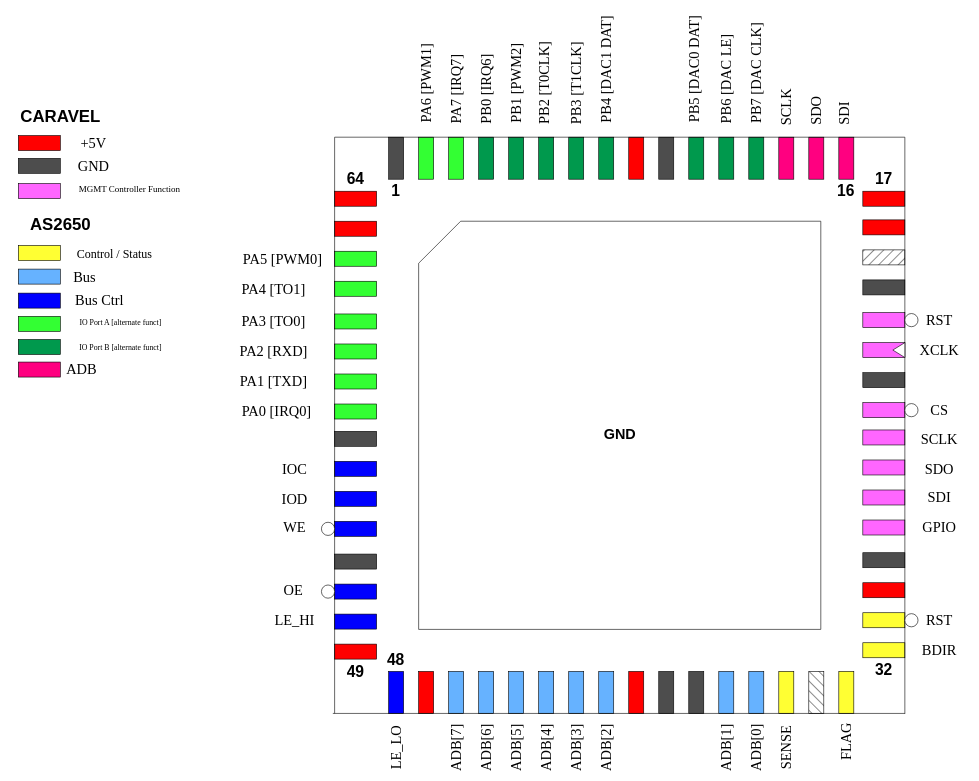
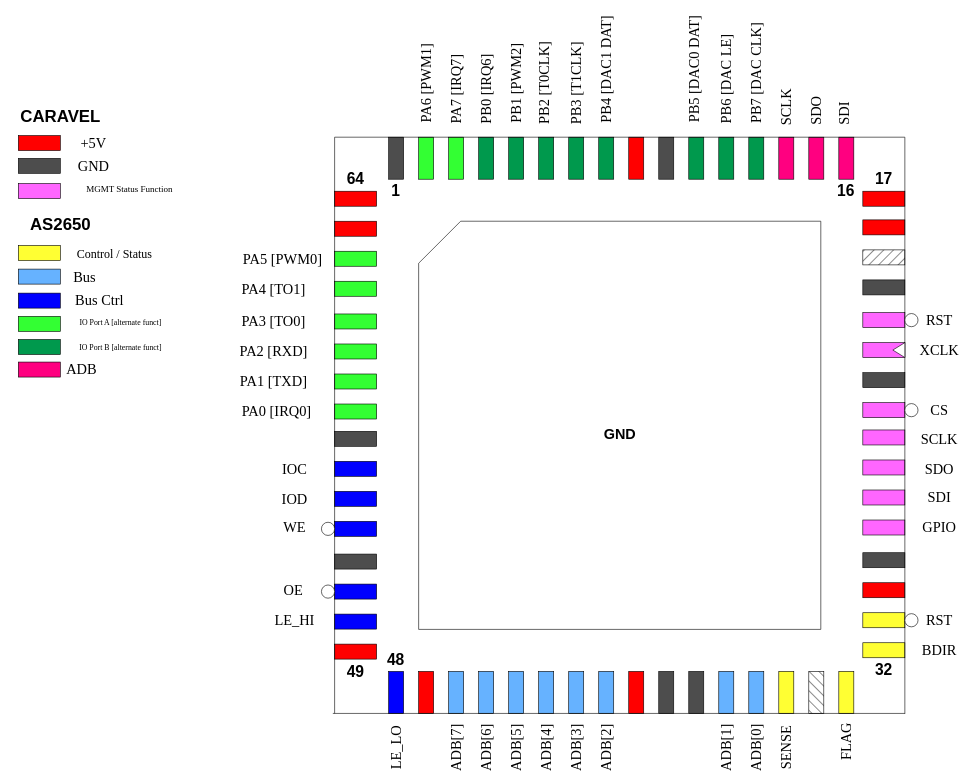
(130, 188) -> (130, 188)
